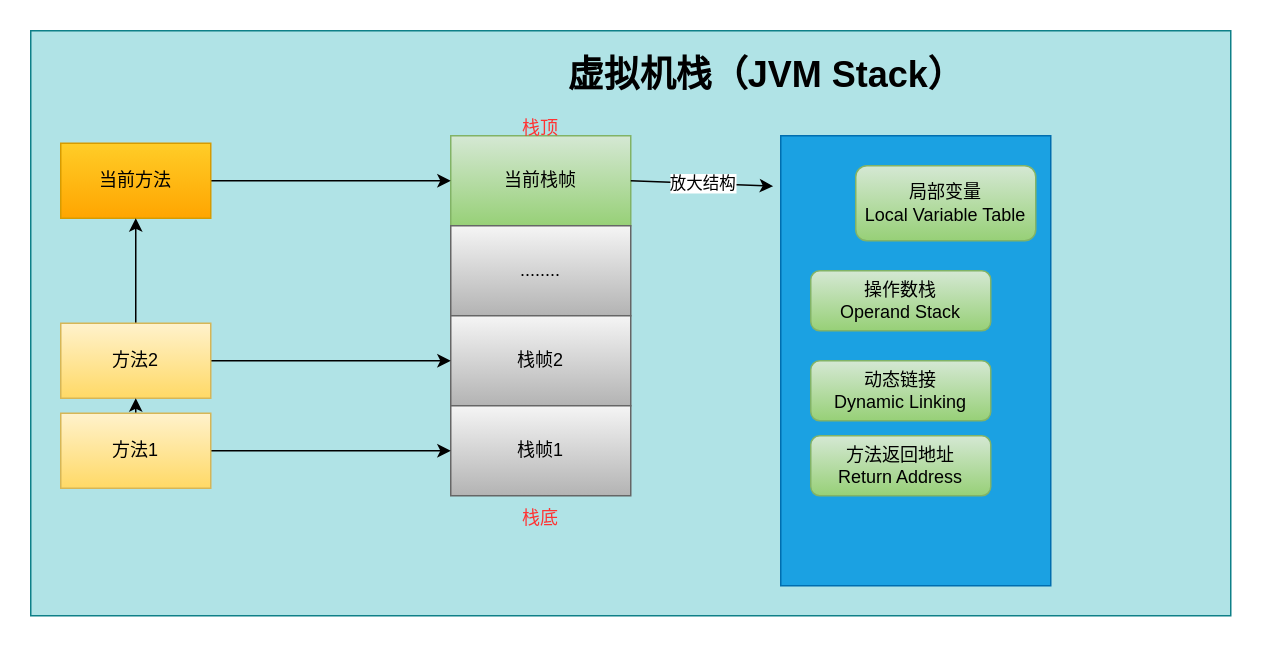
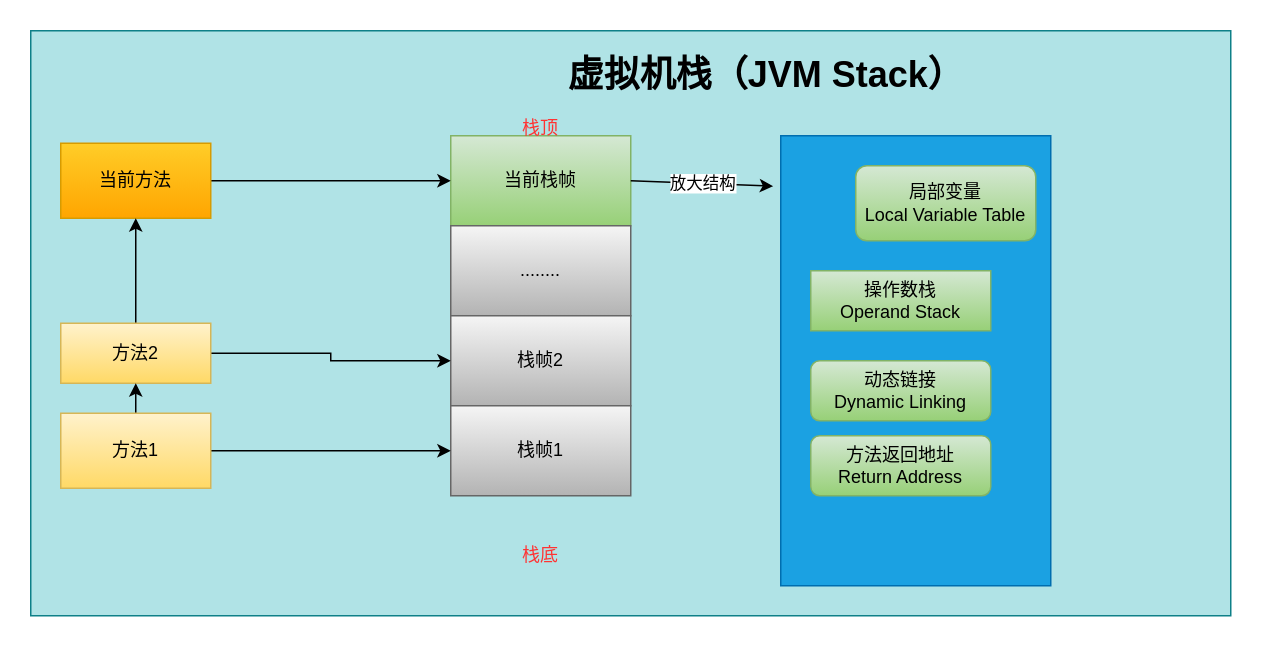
(901, 301) -> (901, 301)
(136, 361) -> (136, 353)
(541, 518) -> (541, 556)
